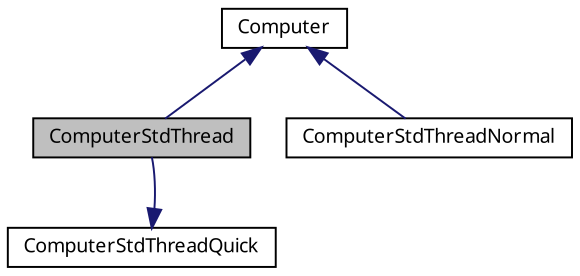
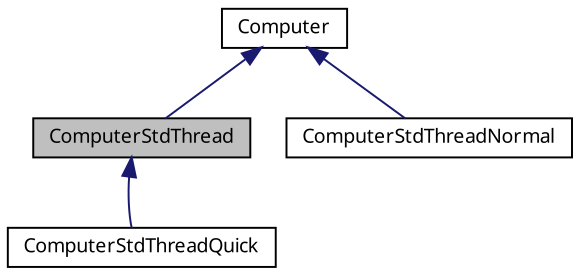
(155, 183) -> (129, 203)
